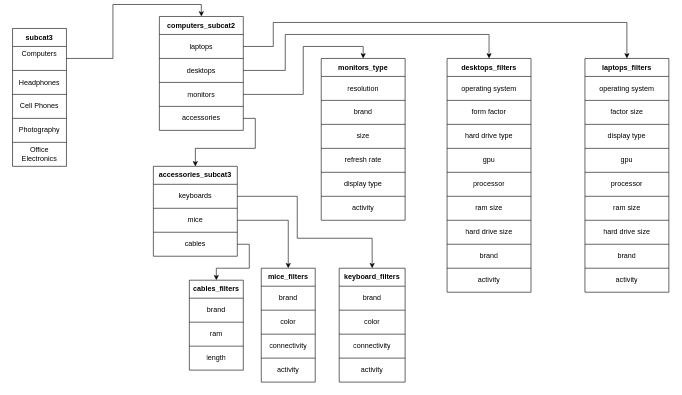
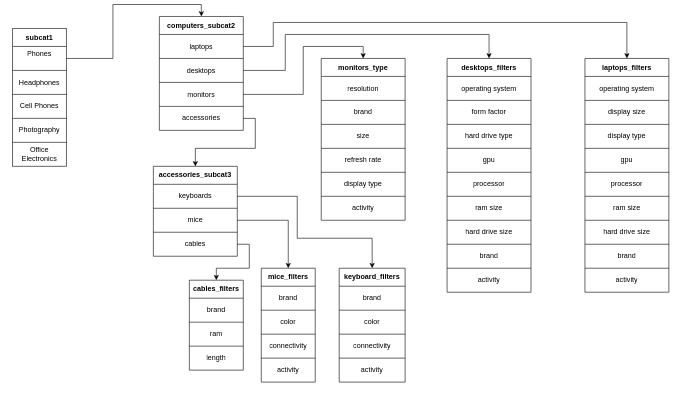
(39, 38) -> (39, 38)
(39, 59) -> (39, 59)
(627, 113) -> (627, 113)
